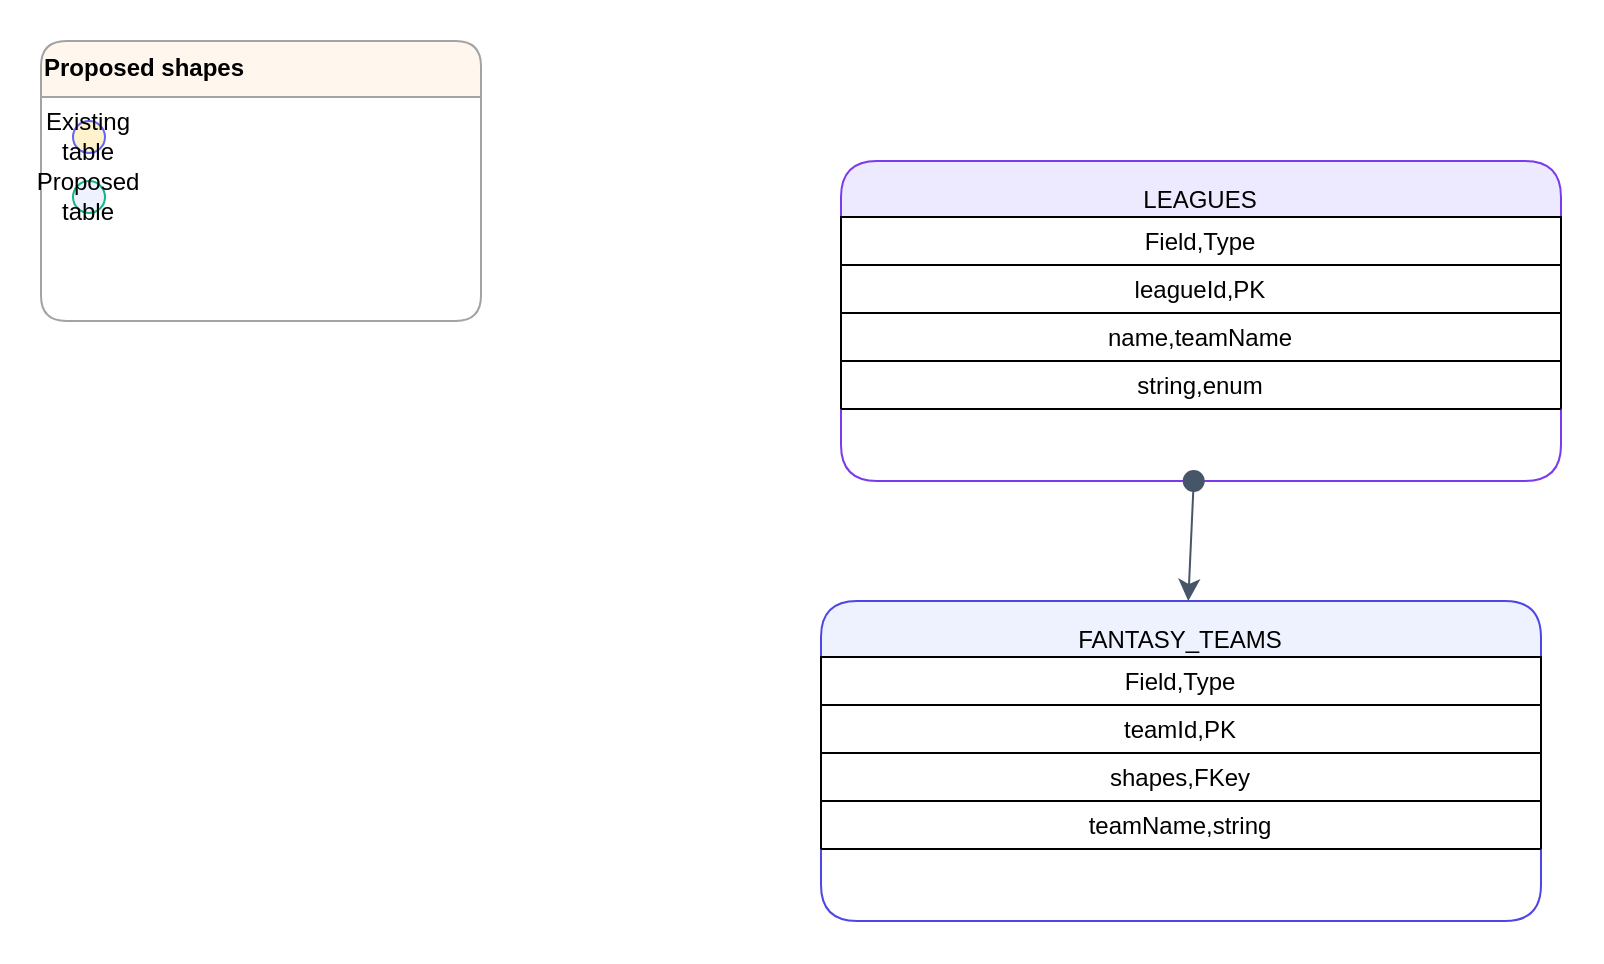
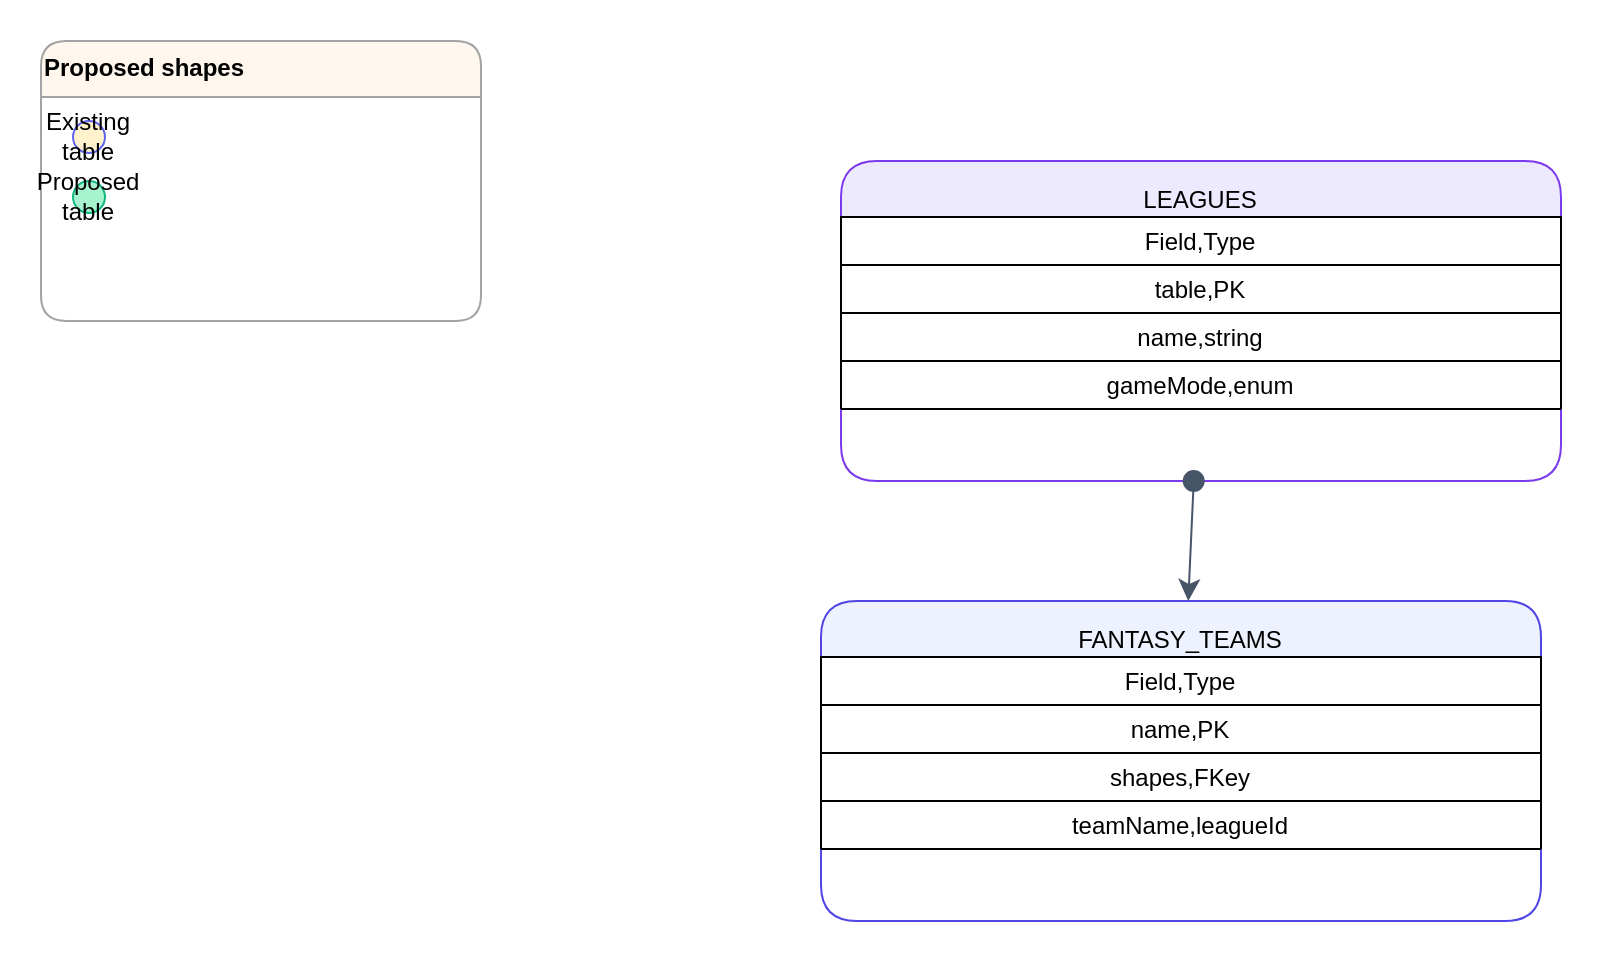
(89, 197) -> (89, 197)
(1200, 290) -> (1200, 290)
(1200, 338) -> (1200, 338)
(1200, 386) -> (1200, 386)
(1180, 730) -> (1180, 730)
(1180, 826) -> (1180, 826)
